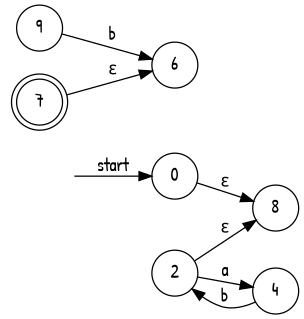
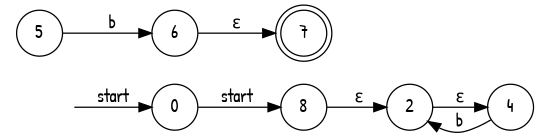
(40, 28) -> (40, 33)
(103, 85) -> (230, 33)
(225, 182) -> (237, 98)
(220, 244) -> (350, 107)
(225, 271) -> (460, 98)
